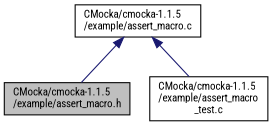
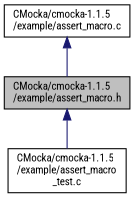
(174, 61) -> (67, 134)
